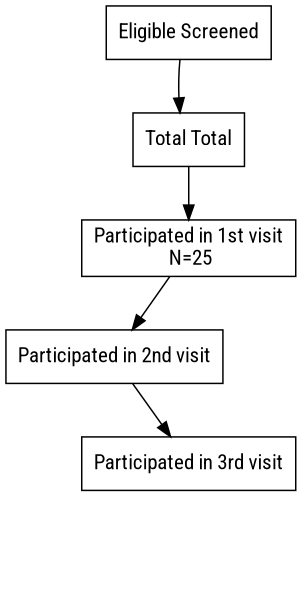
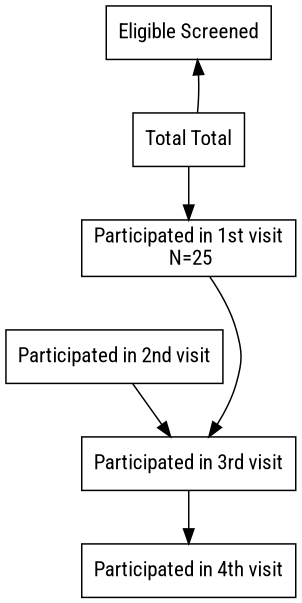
(179, 79) -> (199, 94)
(155, 297) -> (241, 350)
none -> (189, 571)
